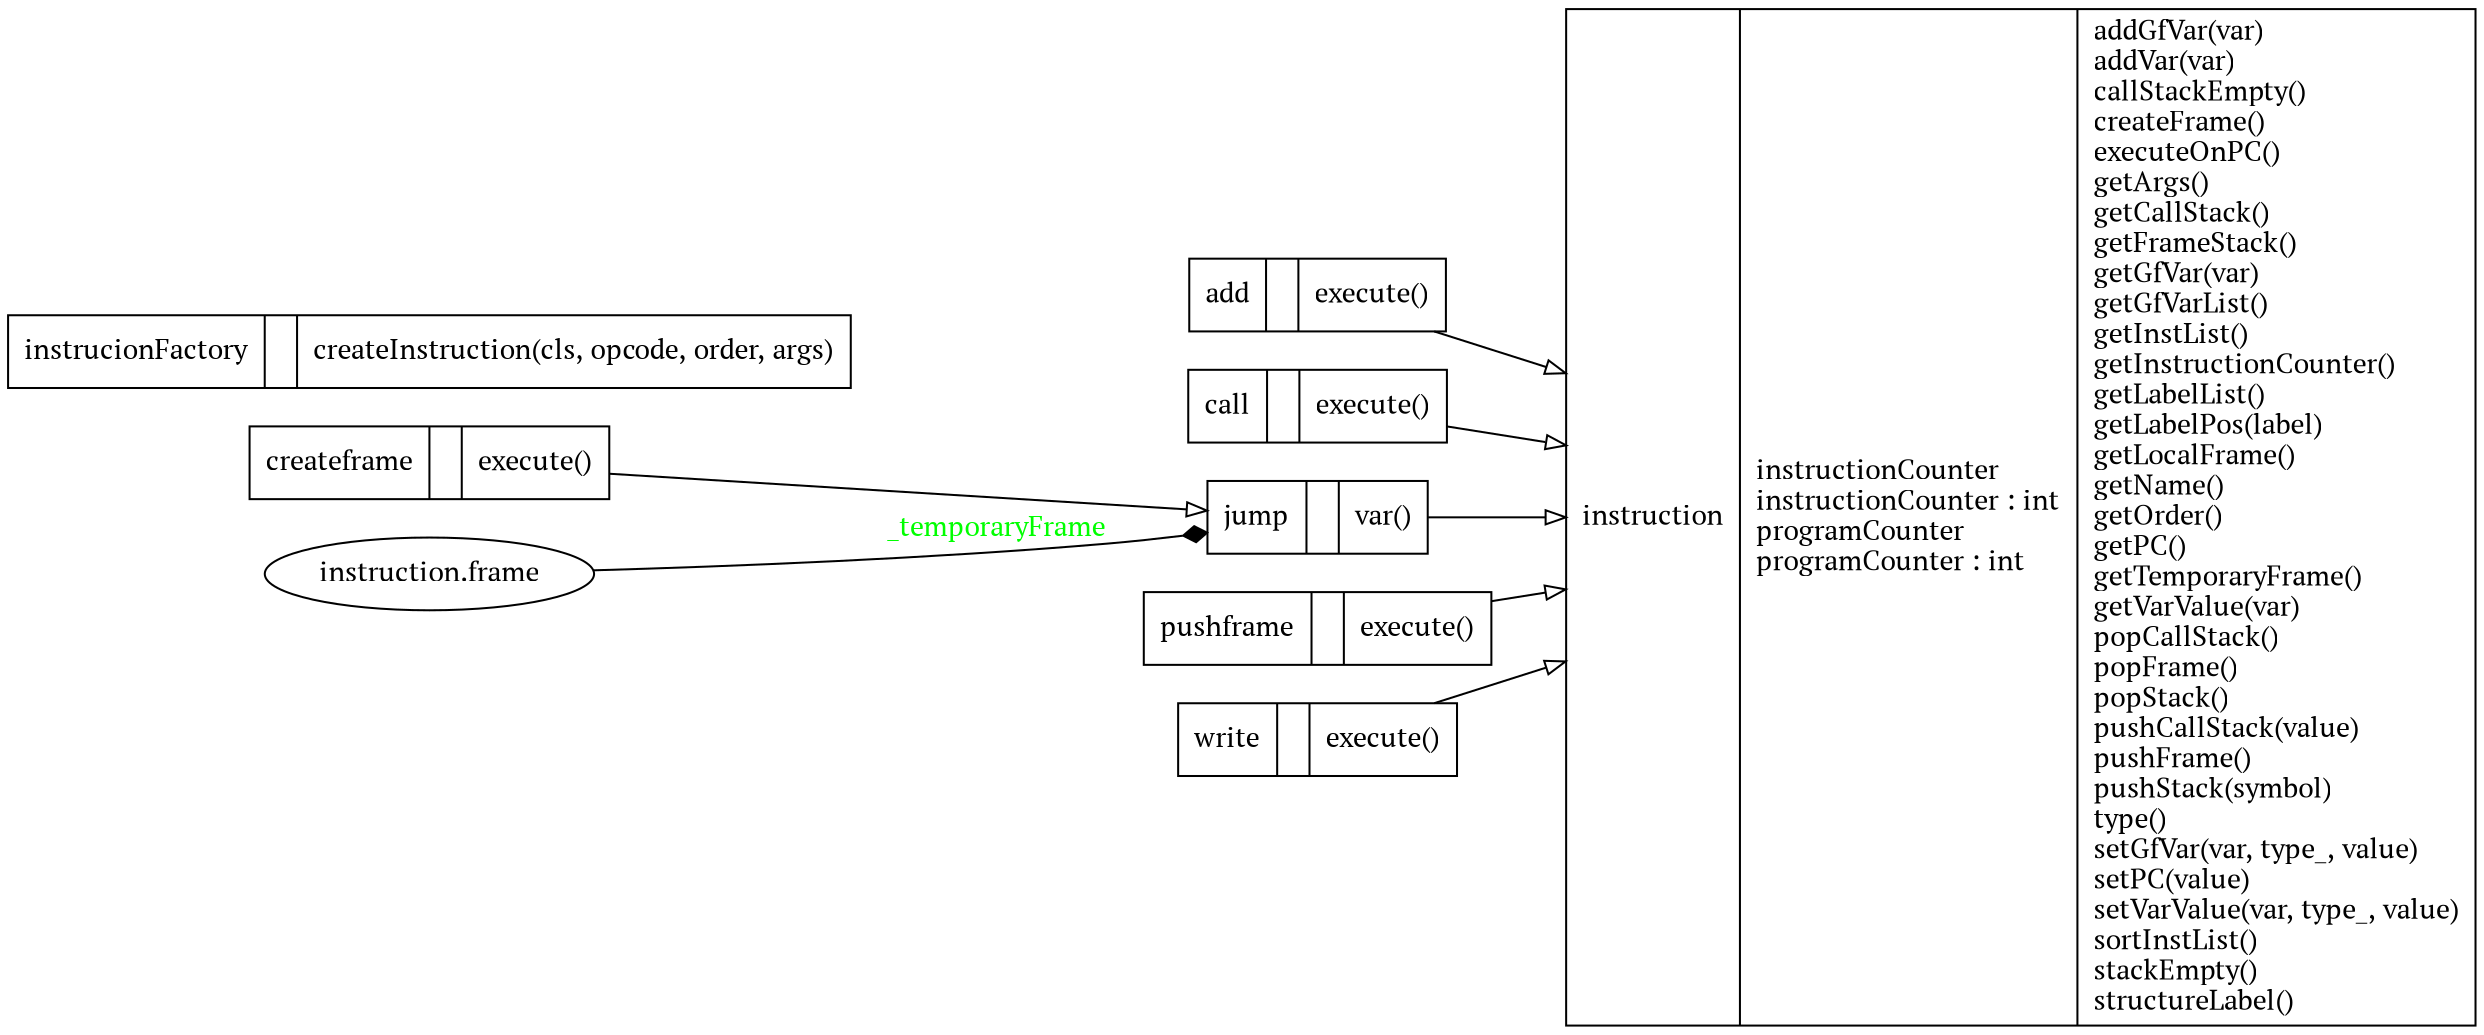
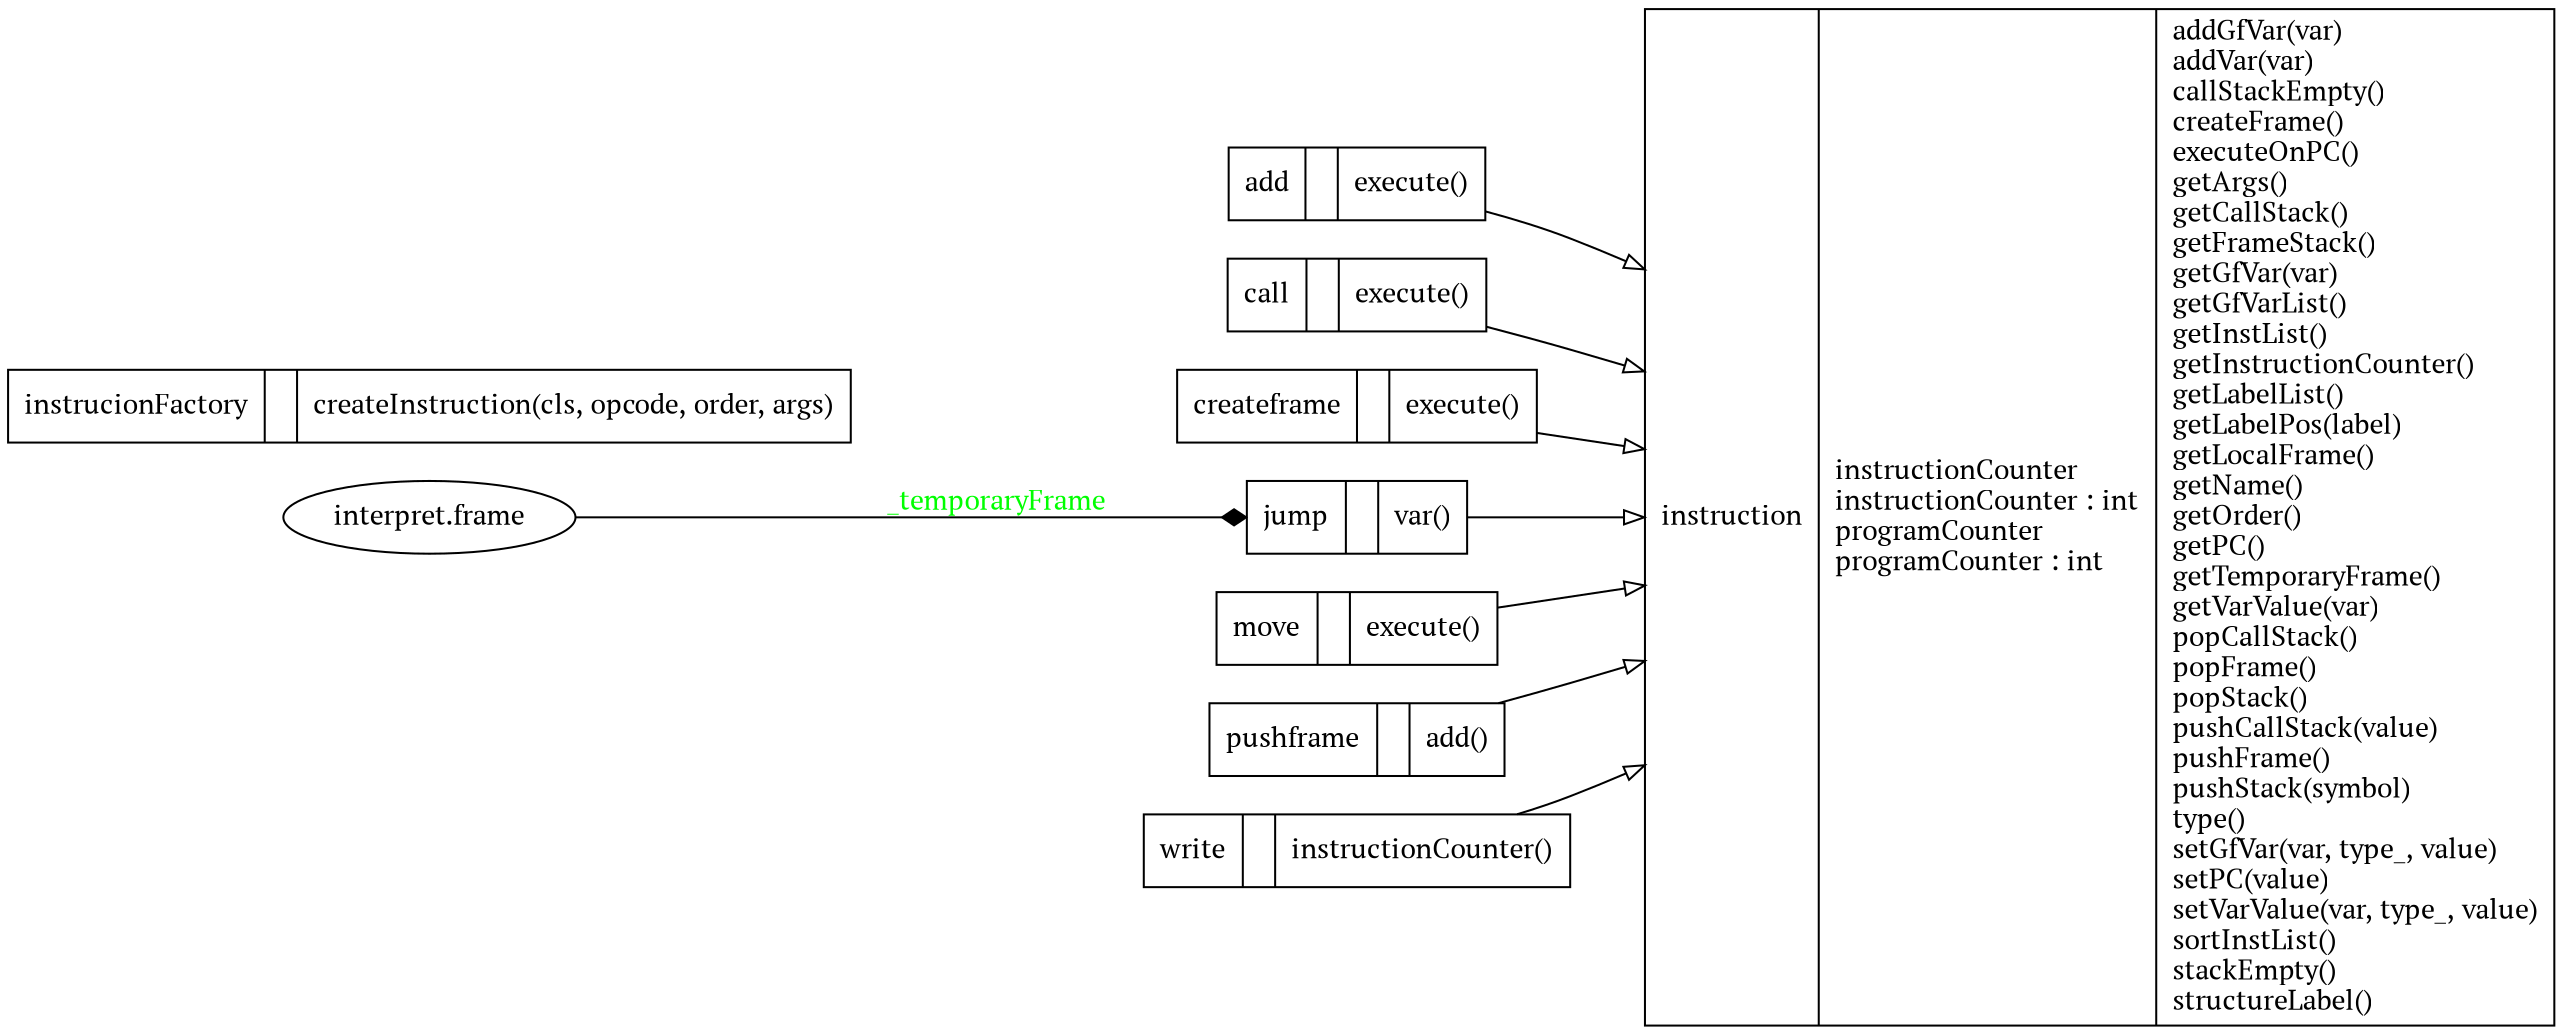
(898, 492) -> (1581, 440)
(429, 574) -> (429, 517)
(1418, 627) -> (1457, 739)
none -> (1357, 628)
(1383, 739) -> (1423, 850)
